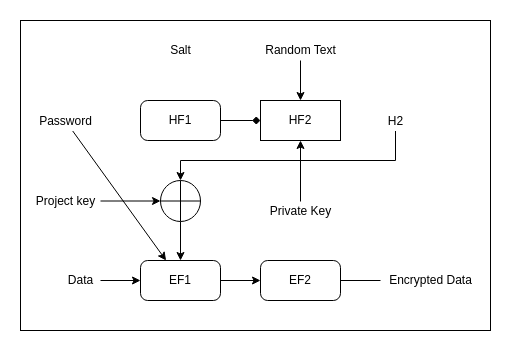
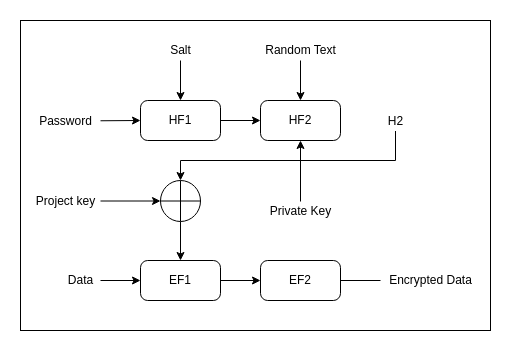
none -> (181, 77)
(252, 121) -> (252, 121)
(301, 121) -> (301, 121)
(117, 193) -> (117, 121)
